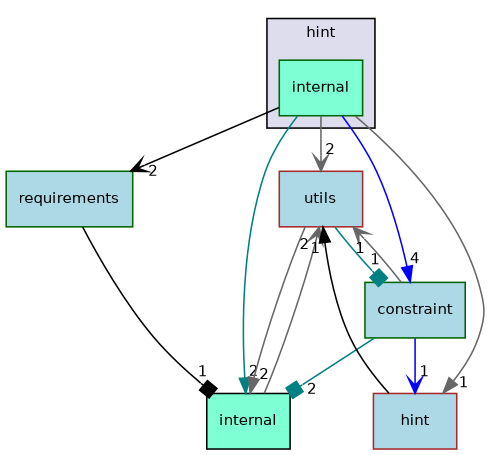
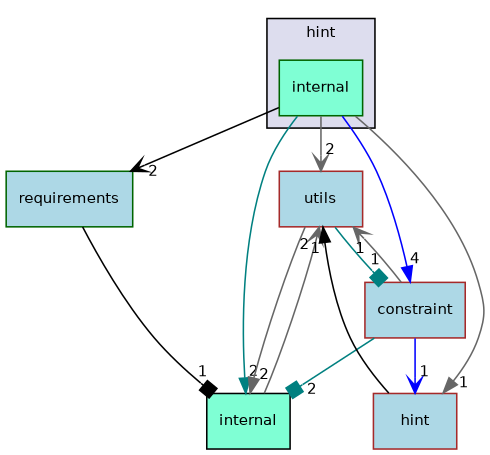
(415, 310) -> (415, 310)
